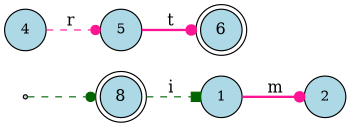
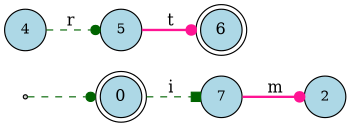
(68, 30) -> (68, 30)
(121, 97) -> (121, 97)
(221, 97) -> (221, 97)
